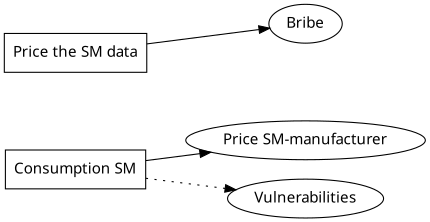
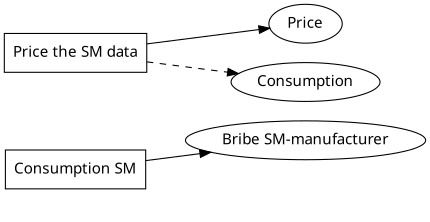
(306, 24) -> (306, 24)
none -> (306, 82)
(306, 140) -> (306, 140)
(306, 199) -> none
